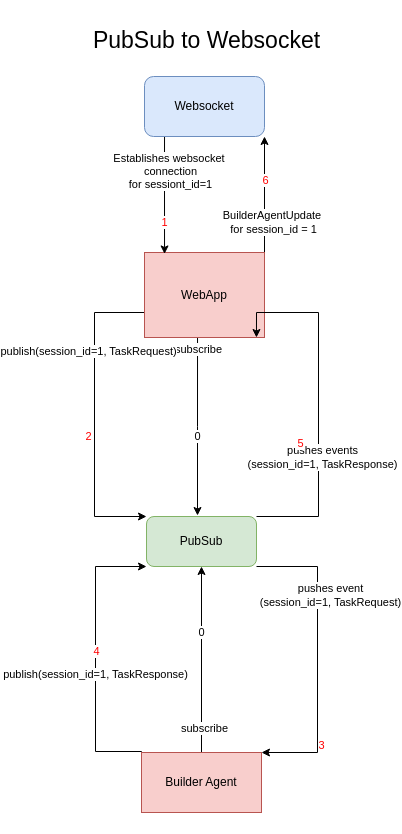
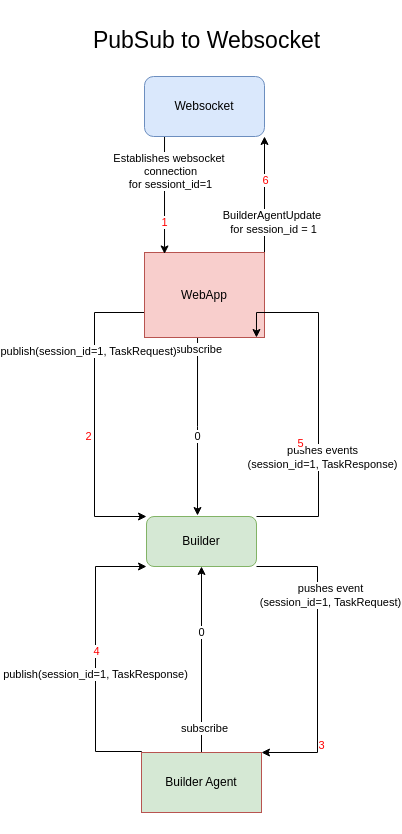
(202, 542) -> (202, 542)
(202, 783) -> (202, 783)
